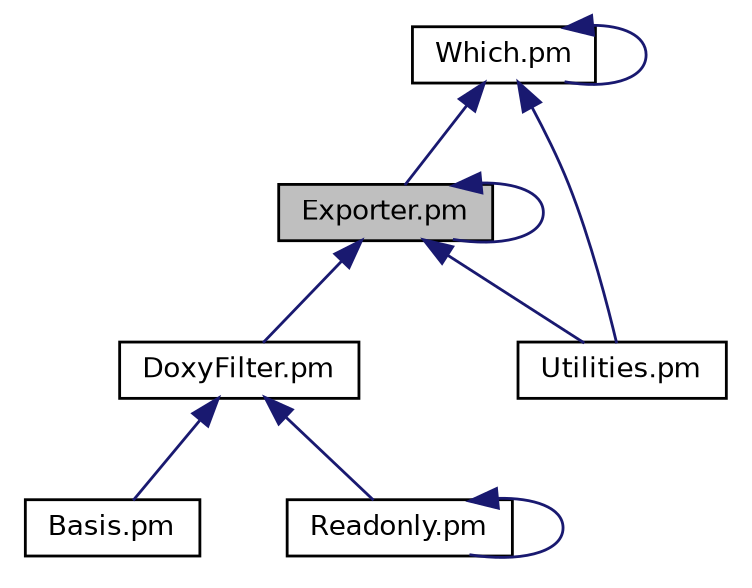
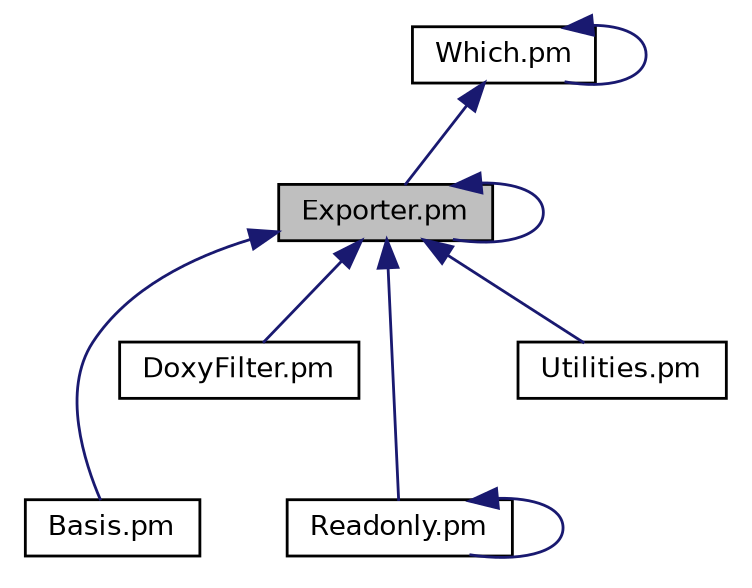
(582, 222) -> none
(330, 459) -> (393, 384)
(166, 460) -> (101, 331)
